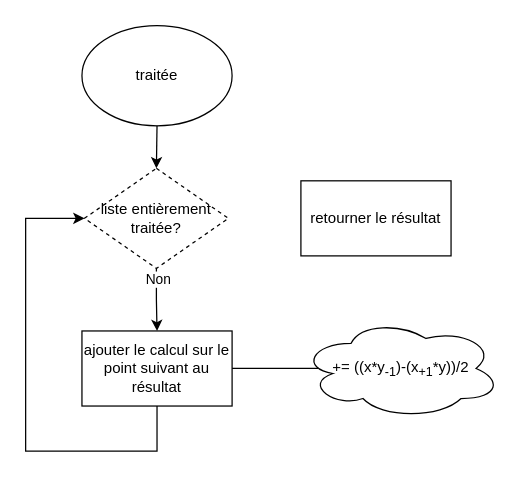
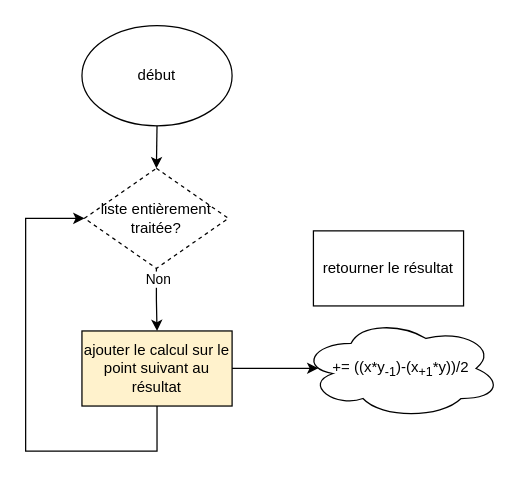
(157, 76) -> (157, 76)
(376, 218) -> (388, 268)
(157, 368) -> (157, 368)
(312, 368) -> (308, 368)
